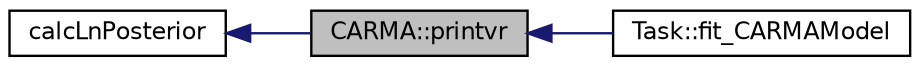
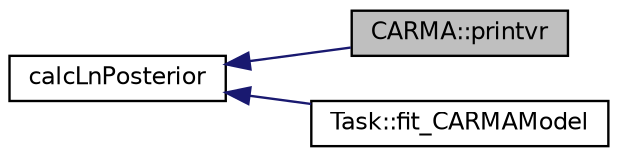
(582, 33) -> (281, 100)
